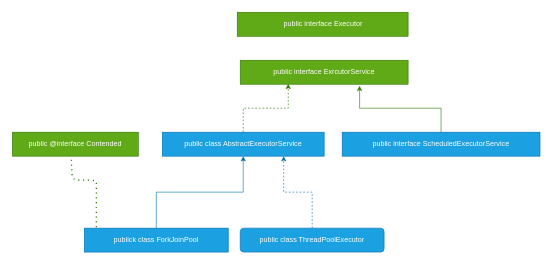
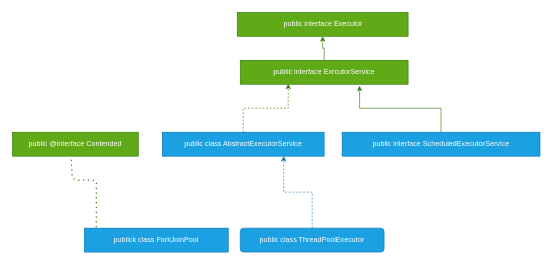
none -> (323, 46)
(156, 192) -> none
